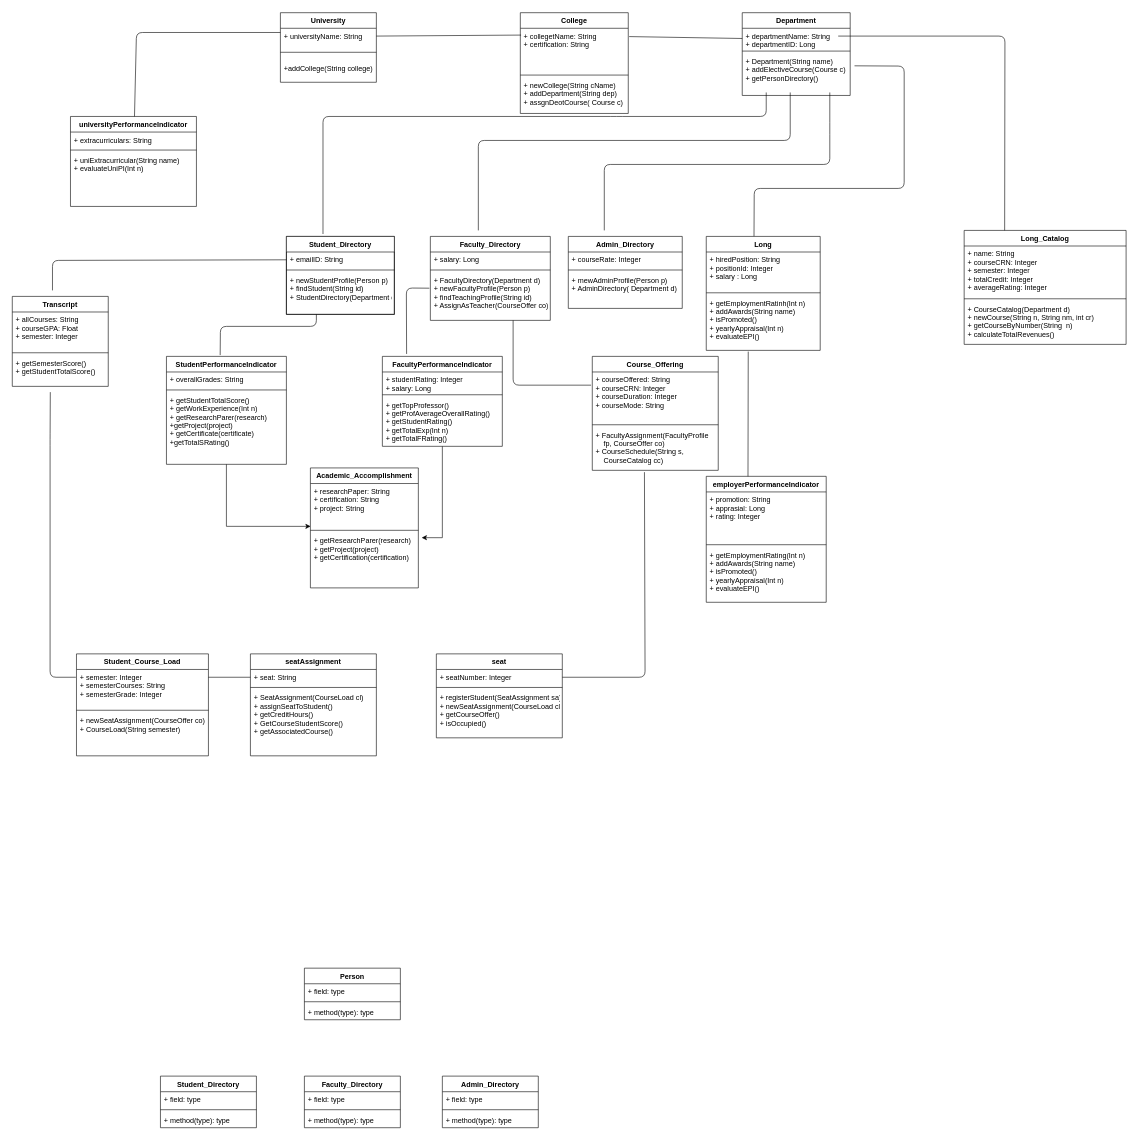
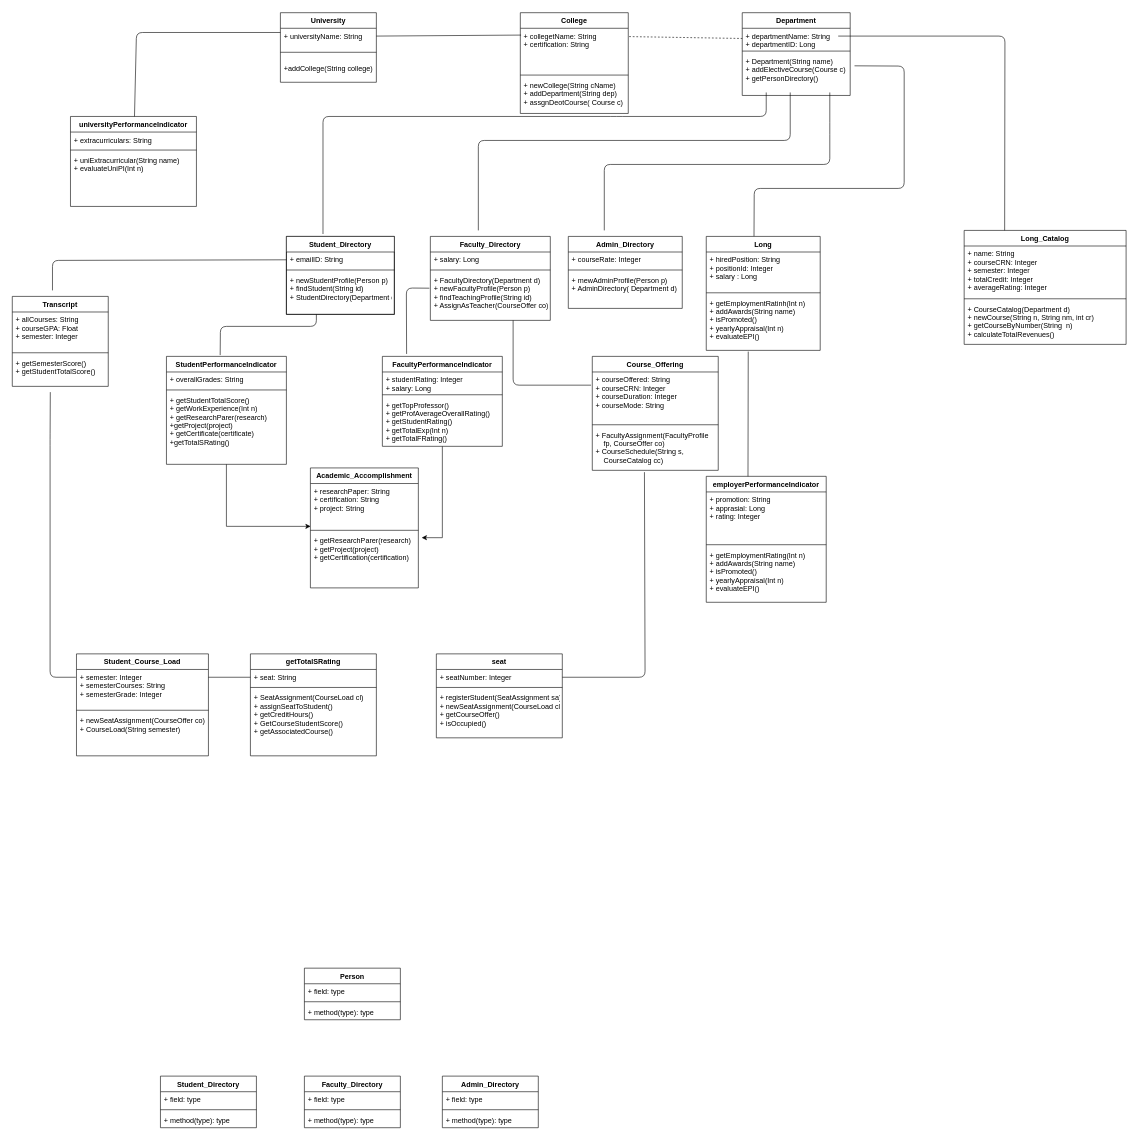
(685, 37) -> (685, 37)
(313, 662) -> (313, 662)
